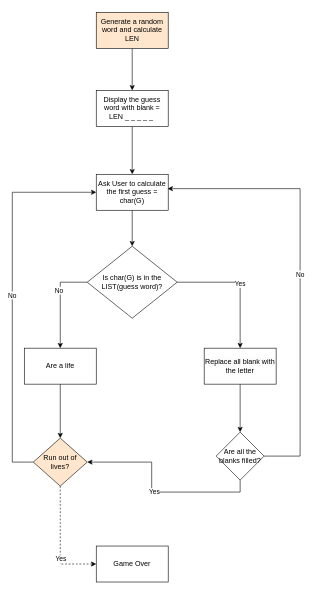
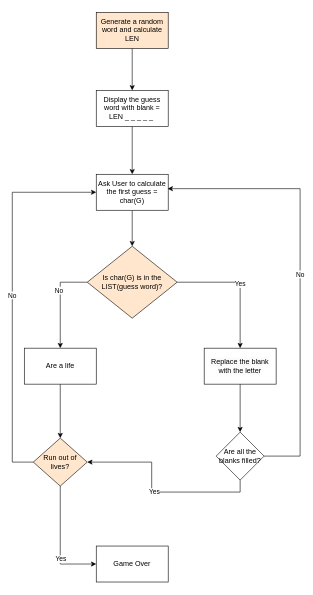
(132, 282) -> (132, 282)
(240, 366) -> (240, 366)
(60, 540) -> (60, 540)
